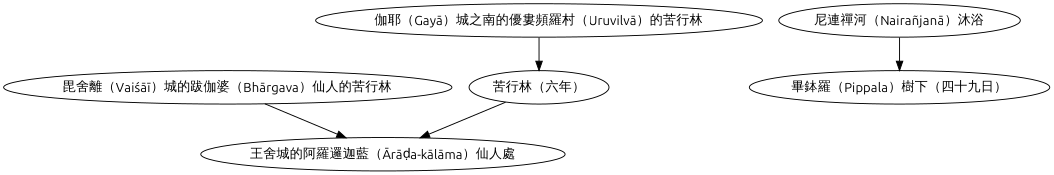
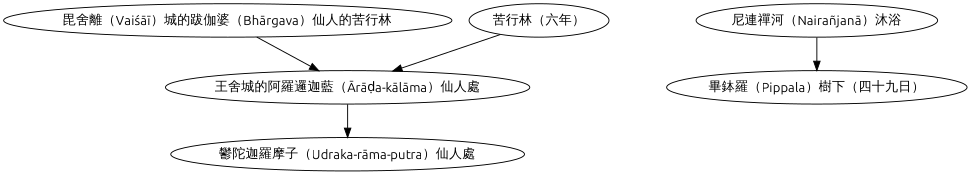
(539, 20) -> none
none -> (348, 154)
